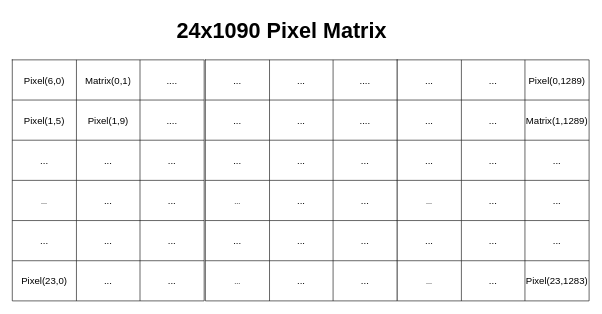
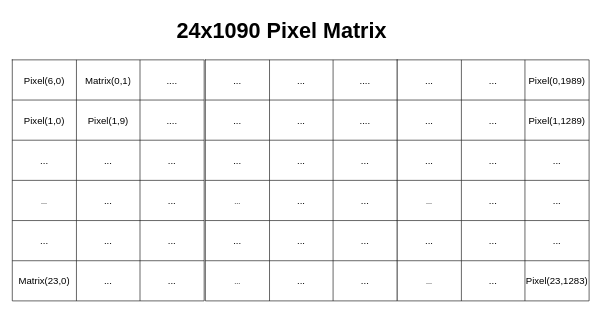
(557, 80) -> (557, 80)
(44, 120) -> (44, 120)
(557, 120) -> (557, 120)
(44, 281) -> (44, 281)
